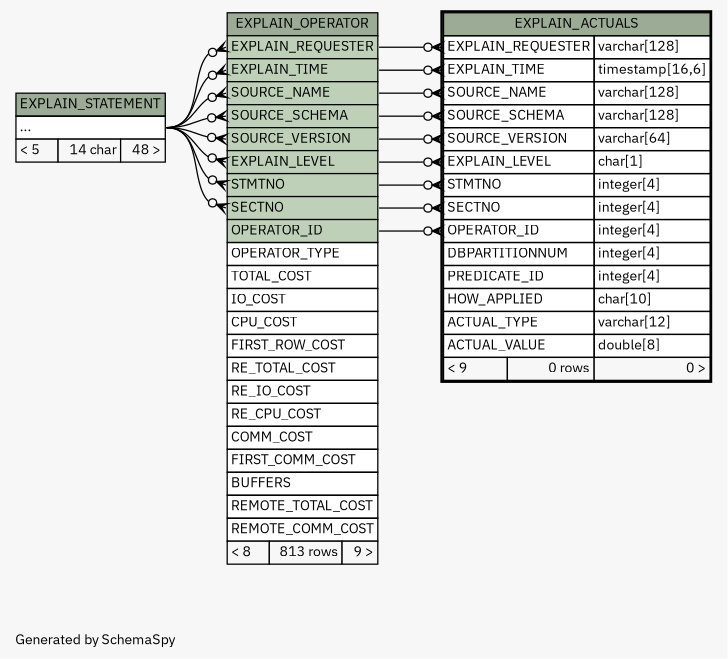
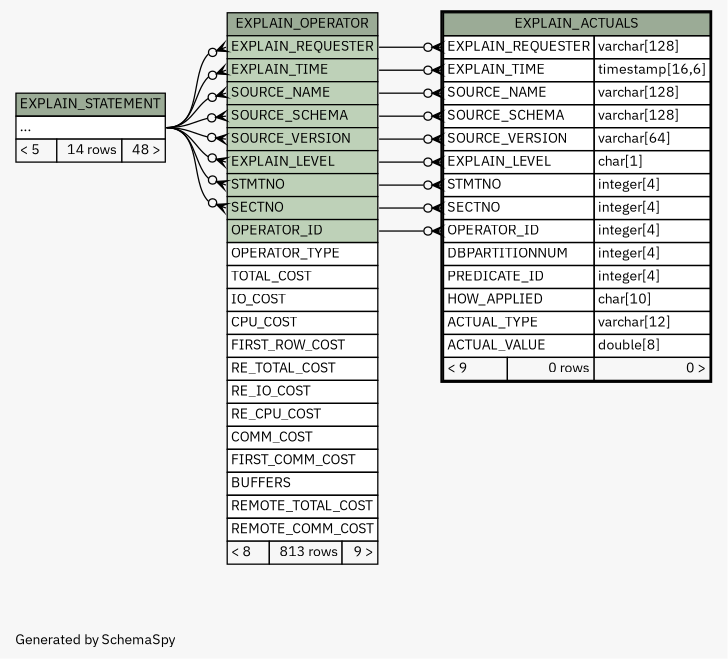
(93, 150) -> (93, 150)
